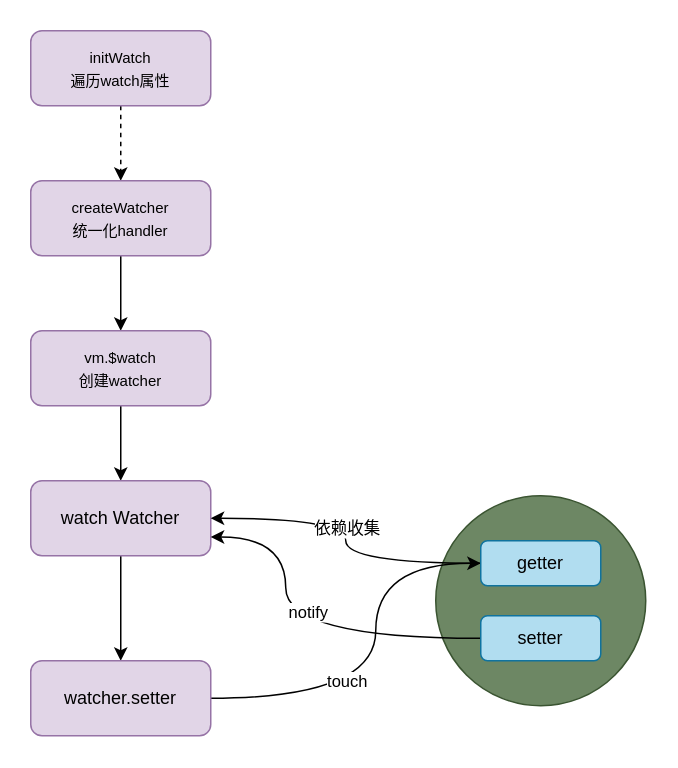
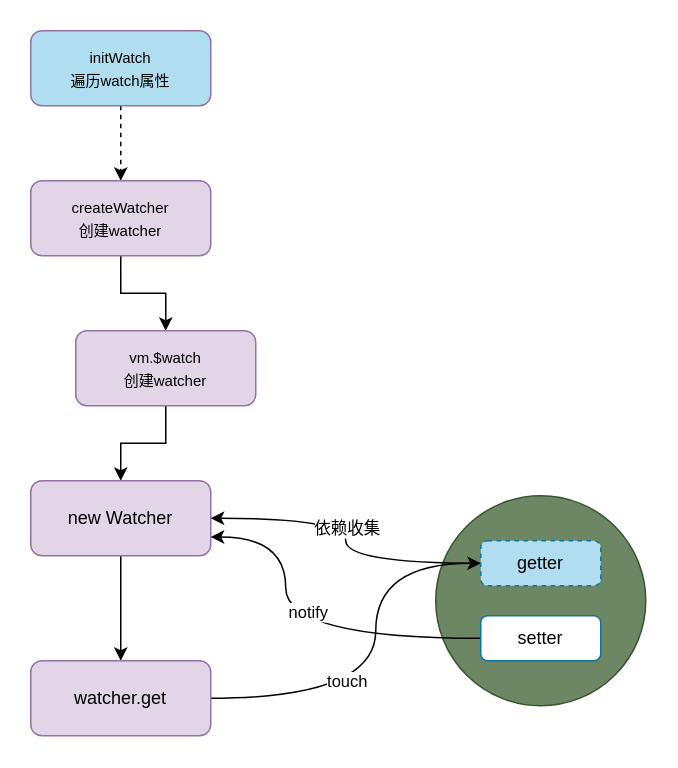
(121, 68) -> (121, 68)
(121, 218) -> (121, 218)
(121, 368) -> (166, 368)
(121, 518) -> (121, 518)
(541, 563) -> (541, 563)
(541, 638) -> (541, 638)
(121, 698) -> (121, 698)
